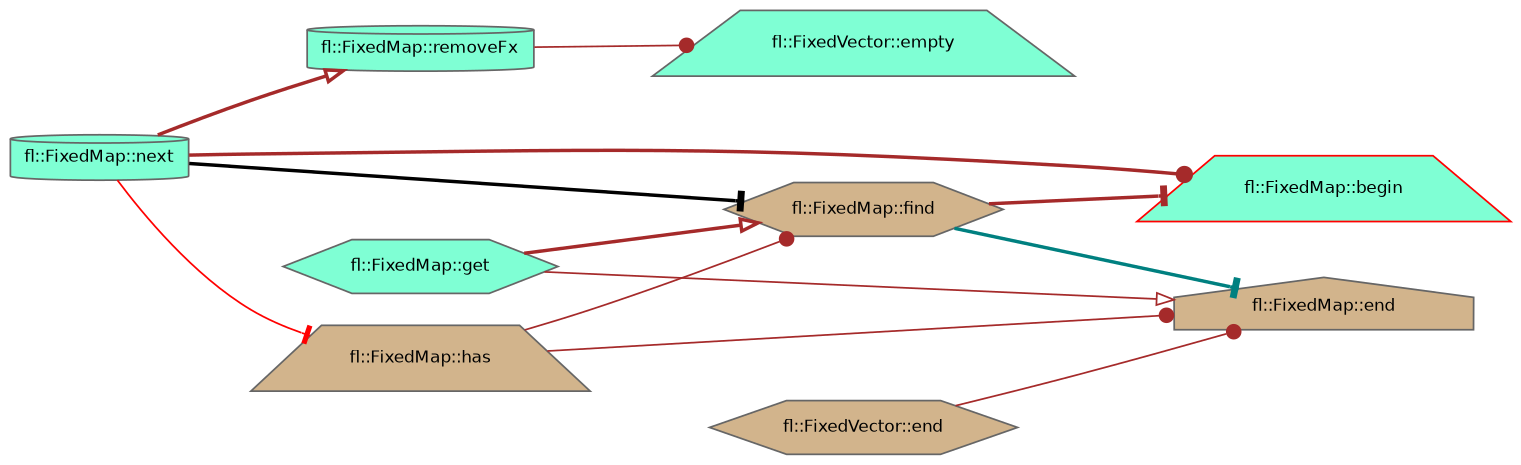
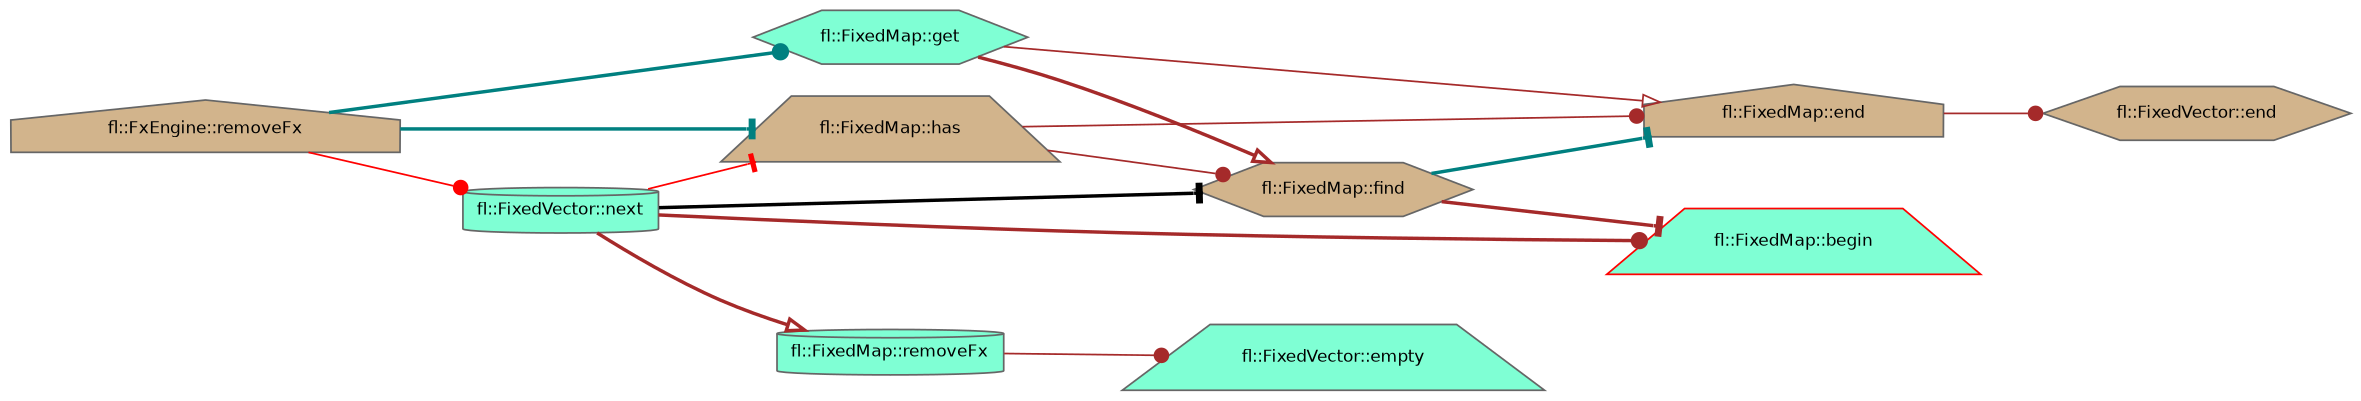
none -> (206, 129)
(100, 157) -> (561, 210)
(1091, 371) -> (1986, 113)
